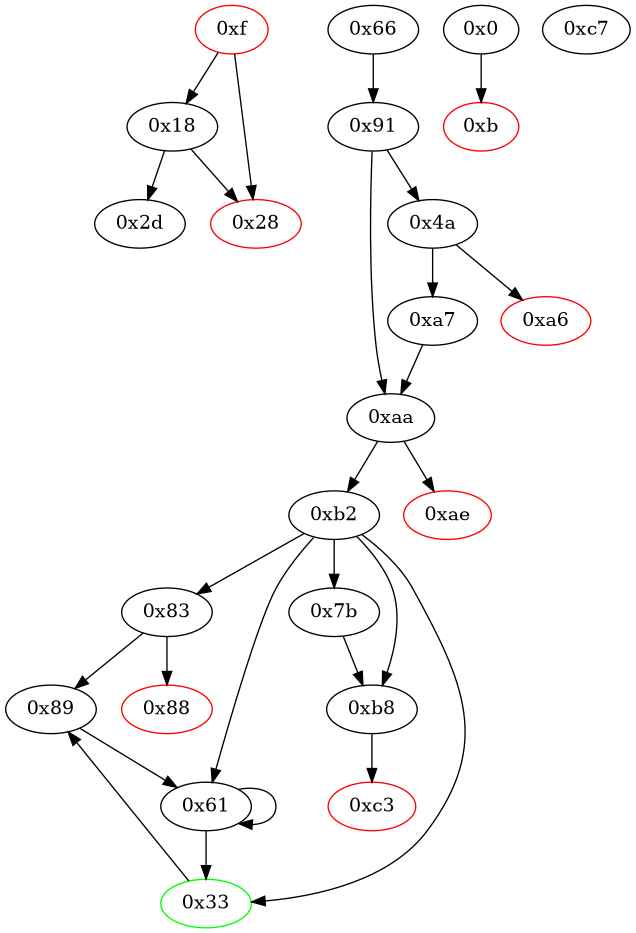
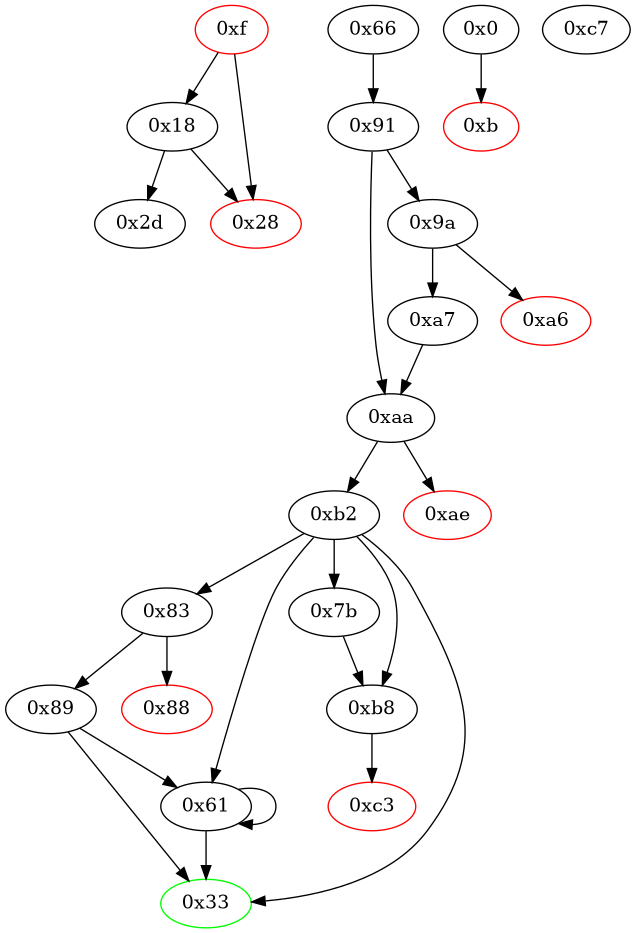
(433, 224) -> (433, 224)
(133, 812) -> (124, 801)
